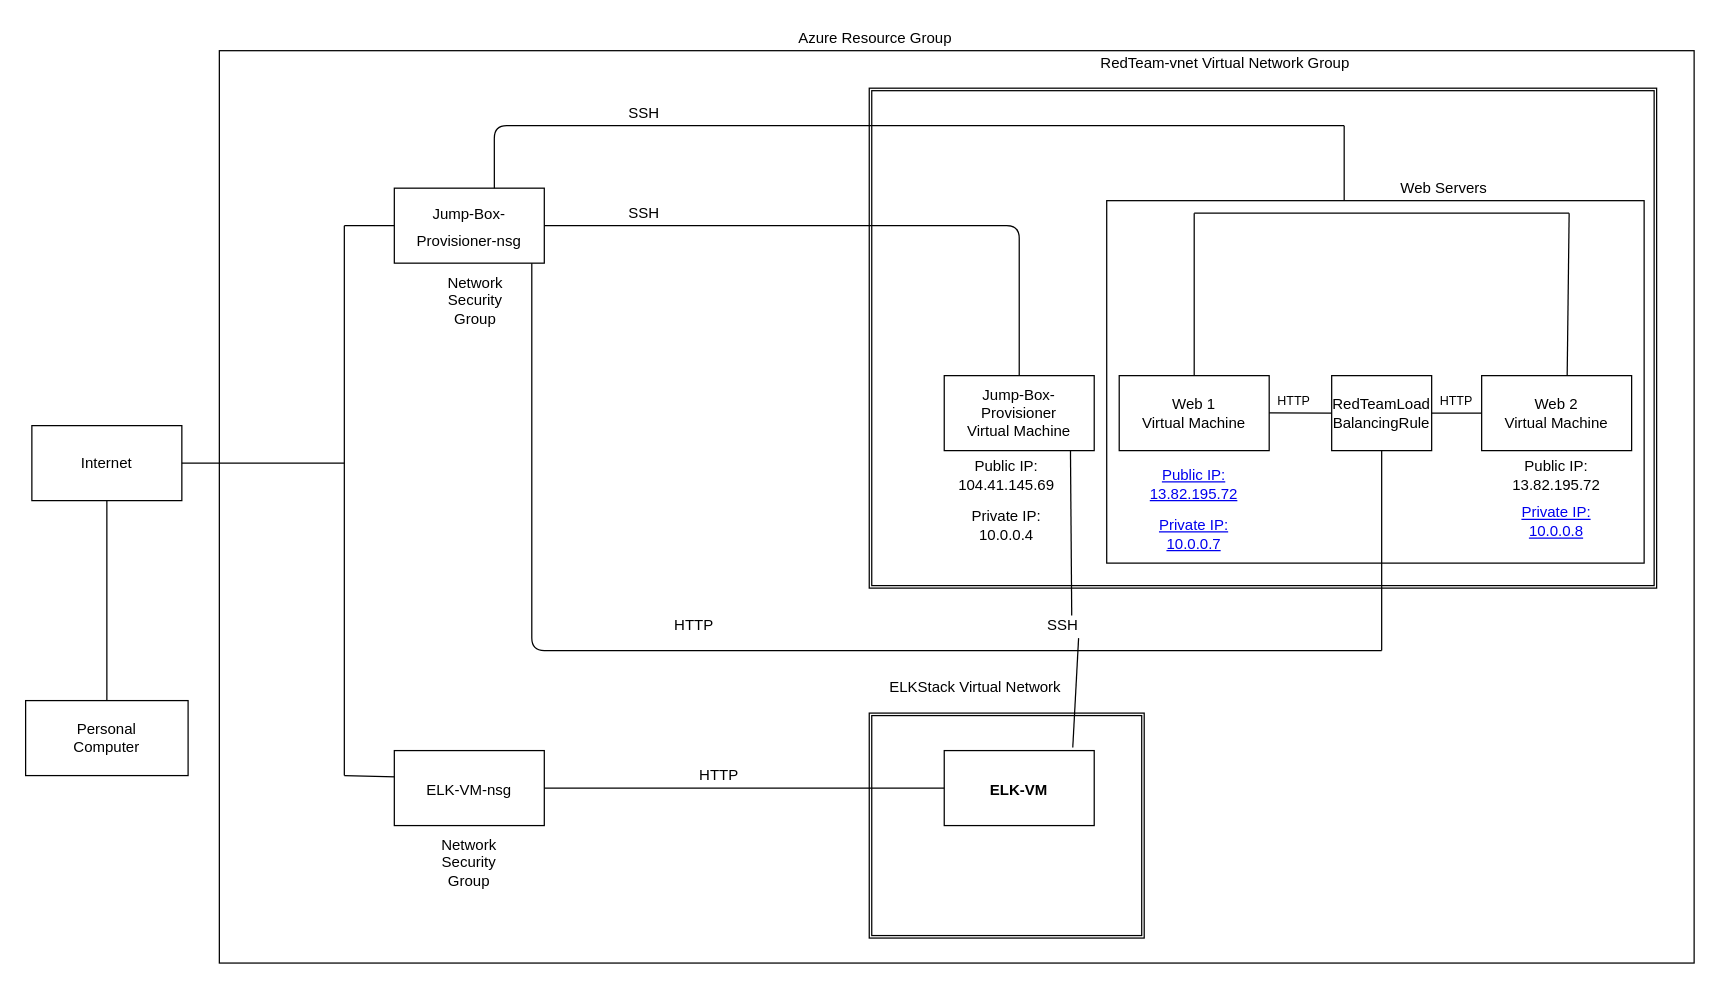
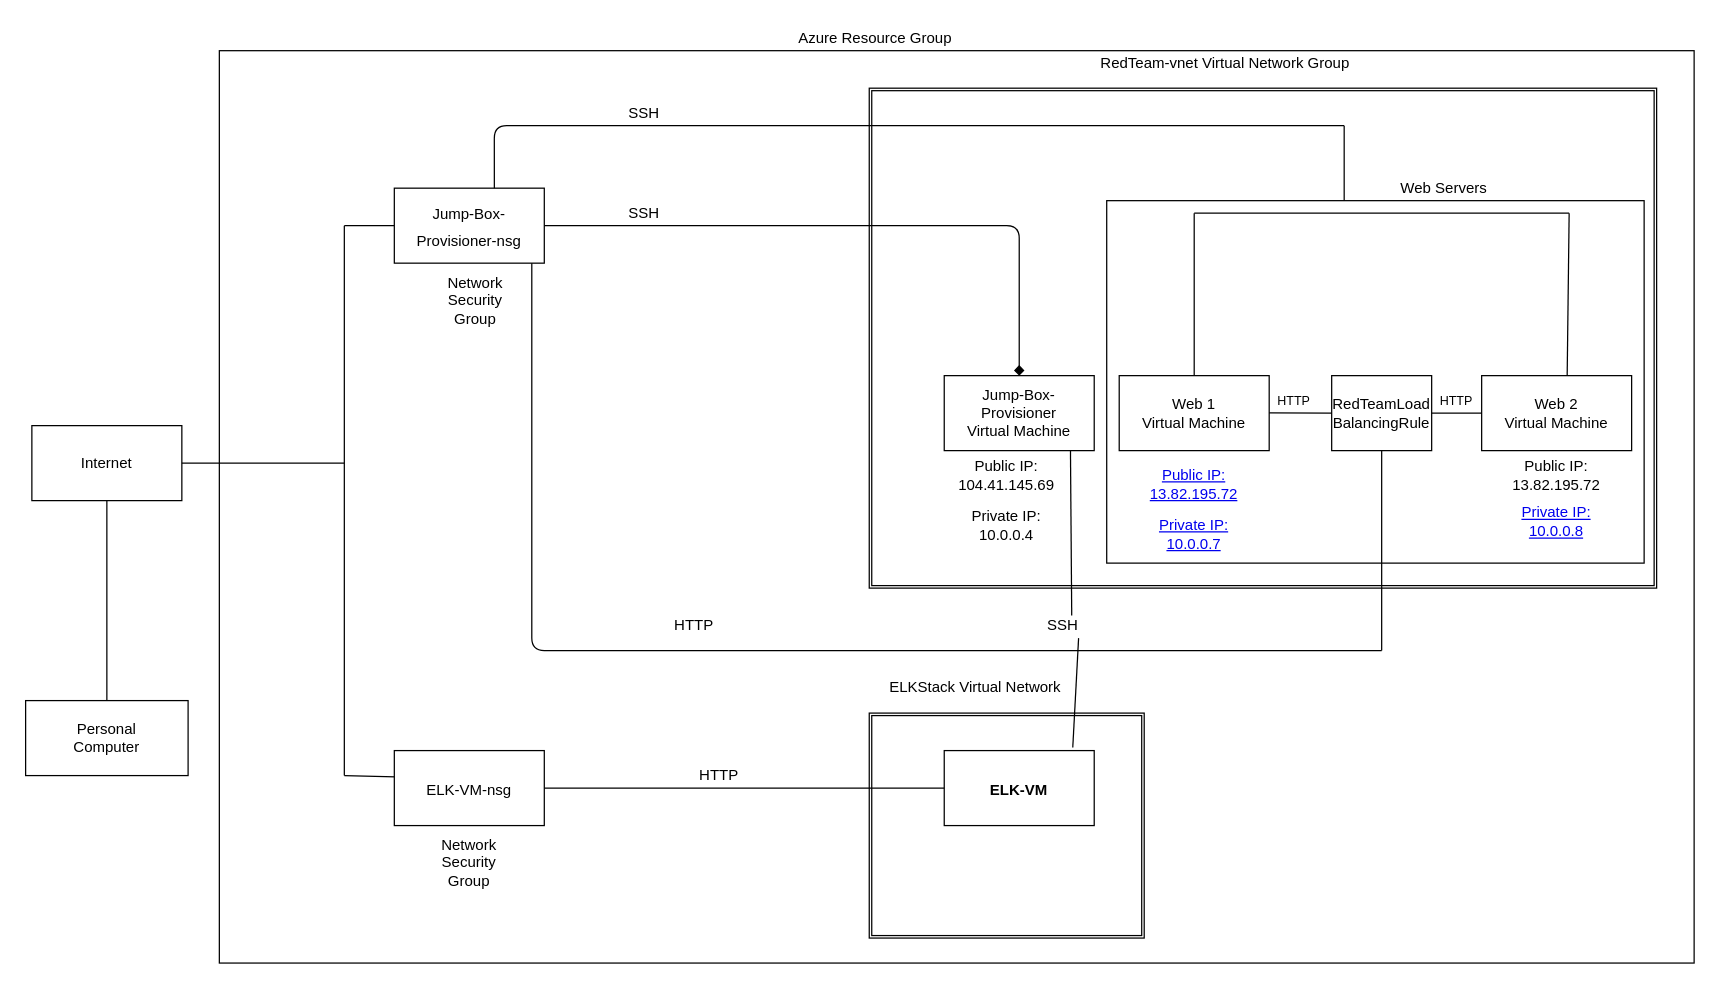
(1019, 369) -> (1019, 365)
